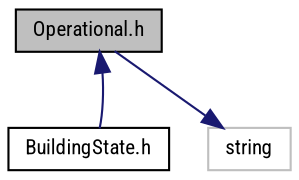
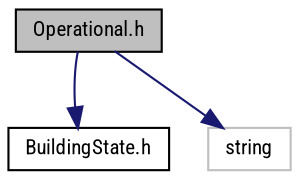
(103, 101) -> (75, 79)
